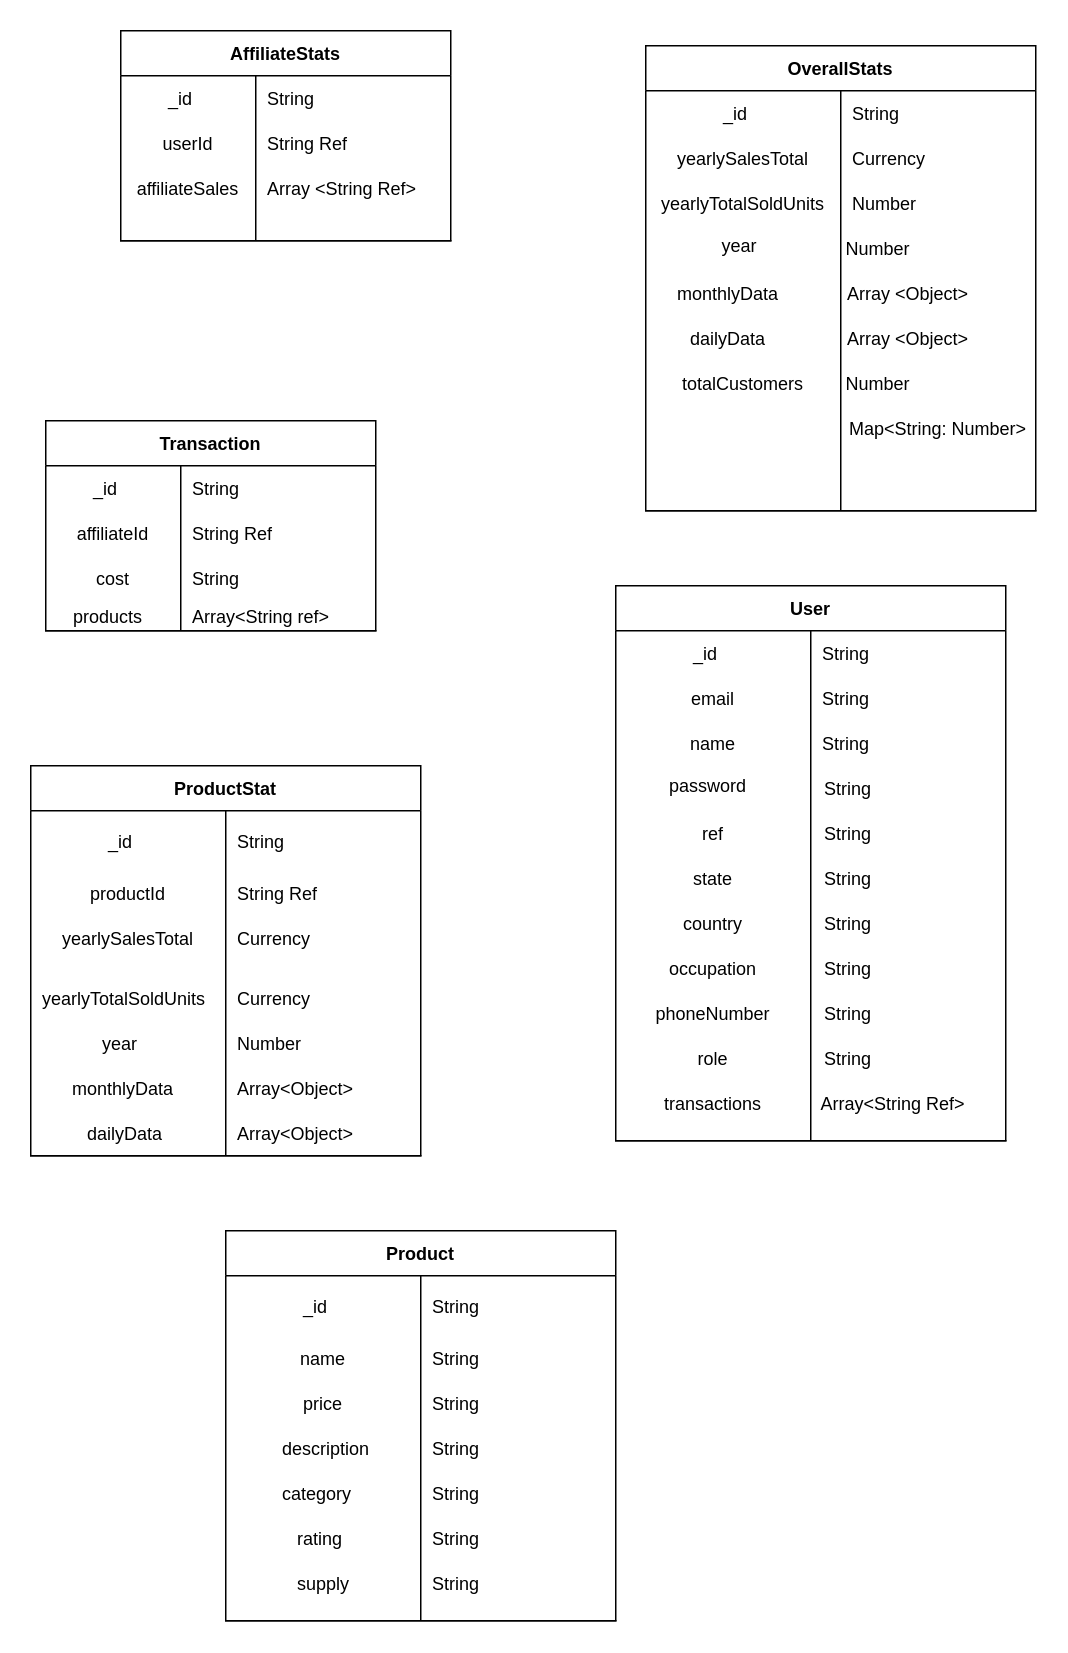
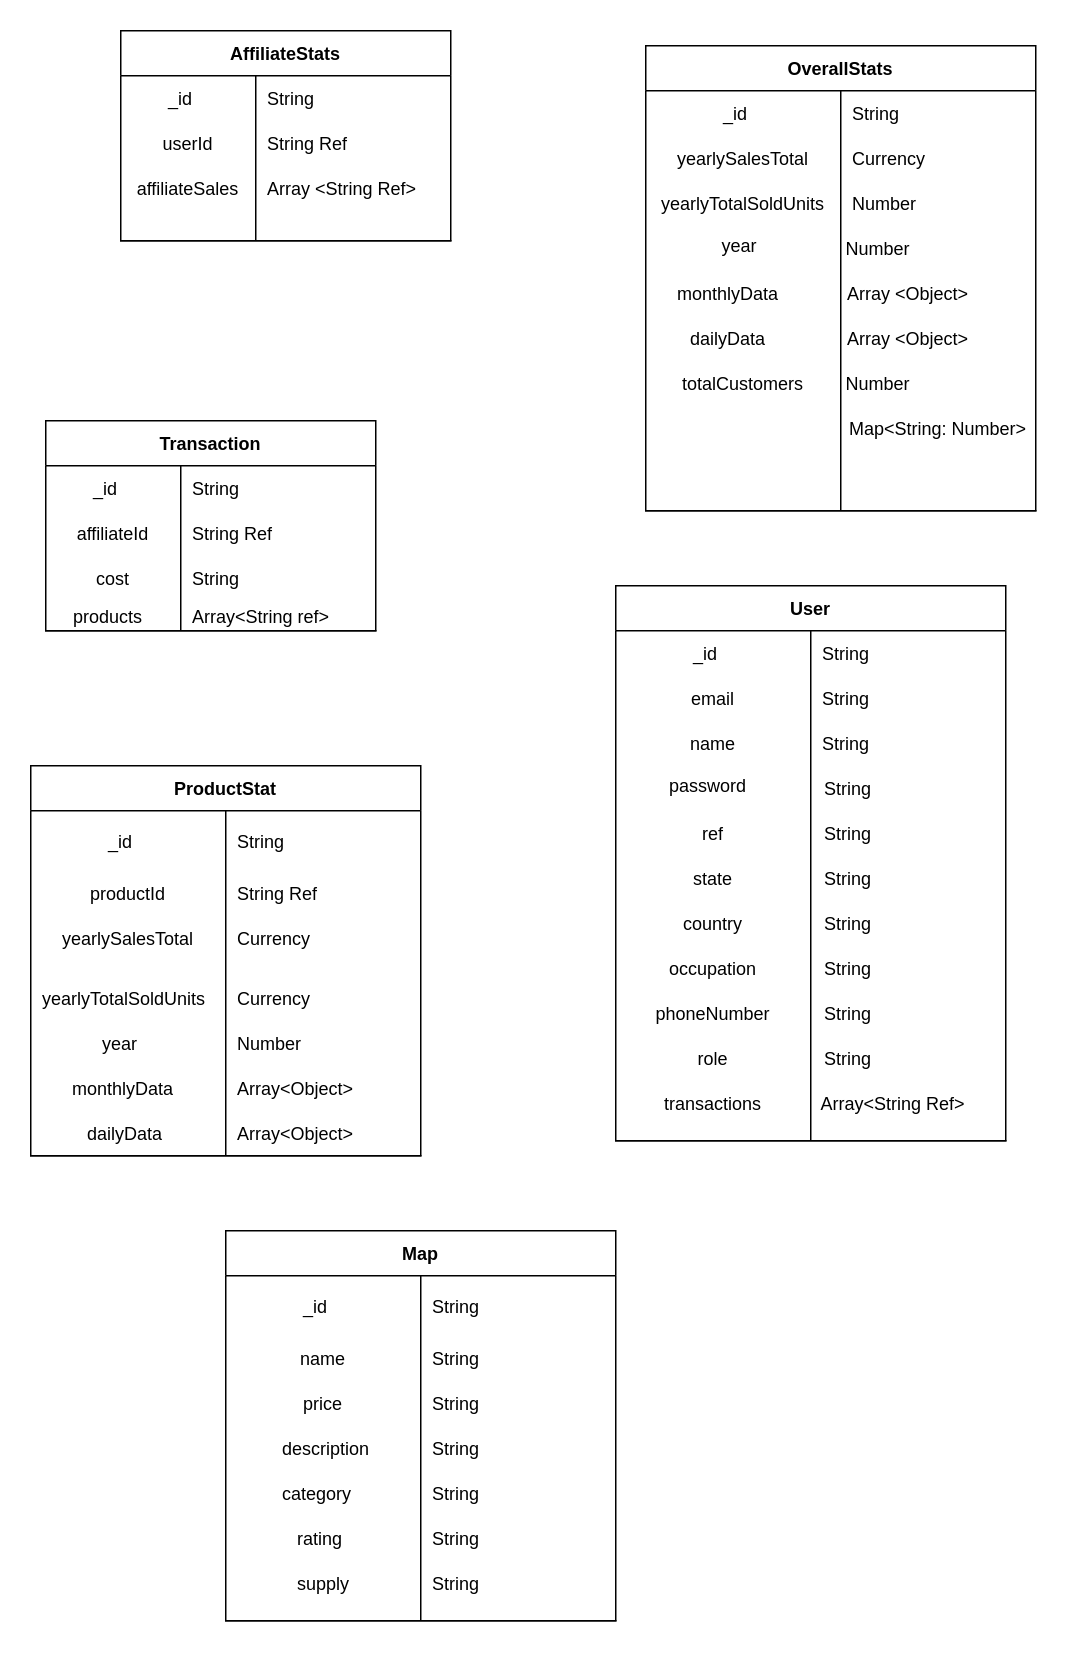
(420, 1254) -> (420, 1254)
